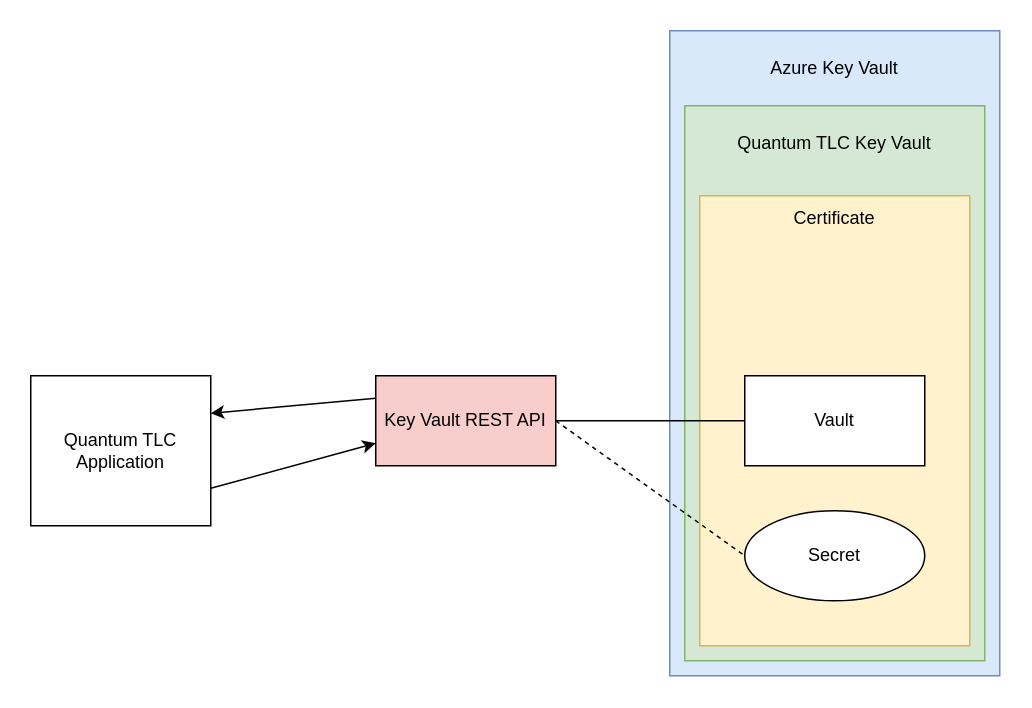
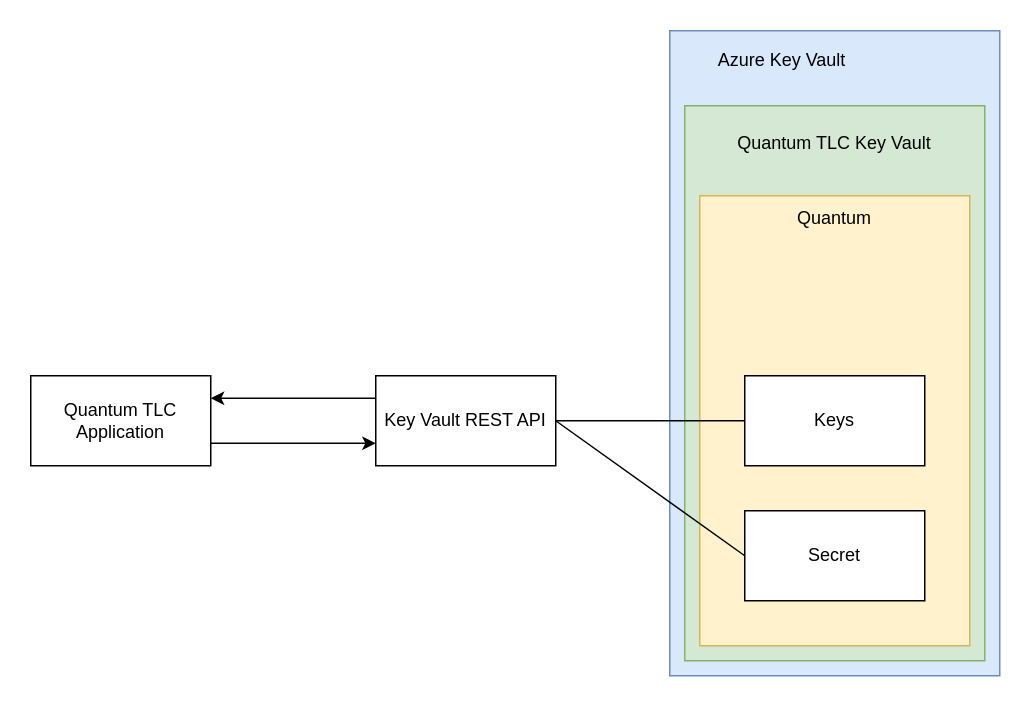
(835, 68) -> (782, 61)
(835, 218) -> (835, 218)
(466, 421) -> (466, 421)
(835, 421) -> (835, 421)
(121, 451) -> (121, 421)
(652, 489) -> (652, 489)
(835, 556) -> (835, 556)
